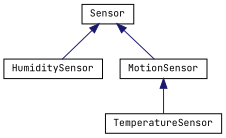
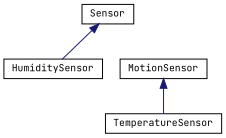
(139, 45) -> none
